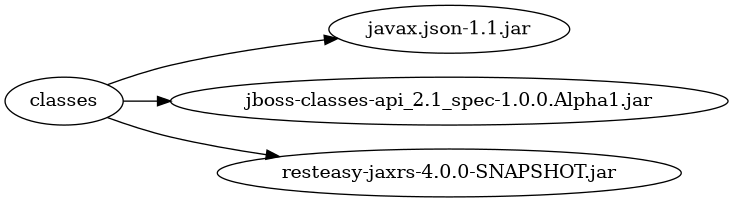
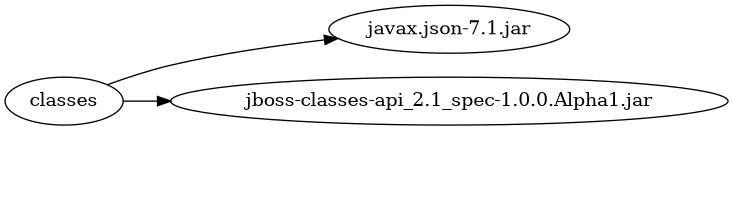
(449, 29) -> (449, 29)
(449, 173) -> none
